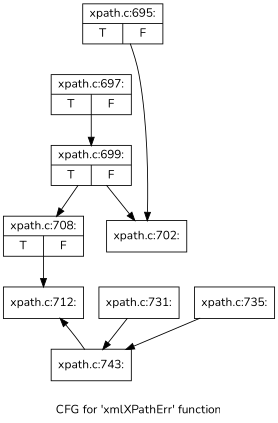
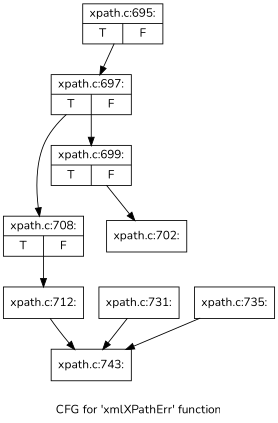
(145, 127) -> (109, 55)
(70, 197) -> (40, 157)
(76, 337) -> (59, 331)
